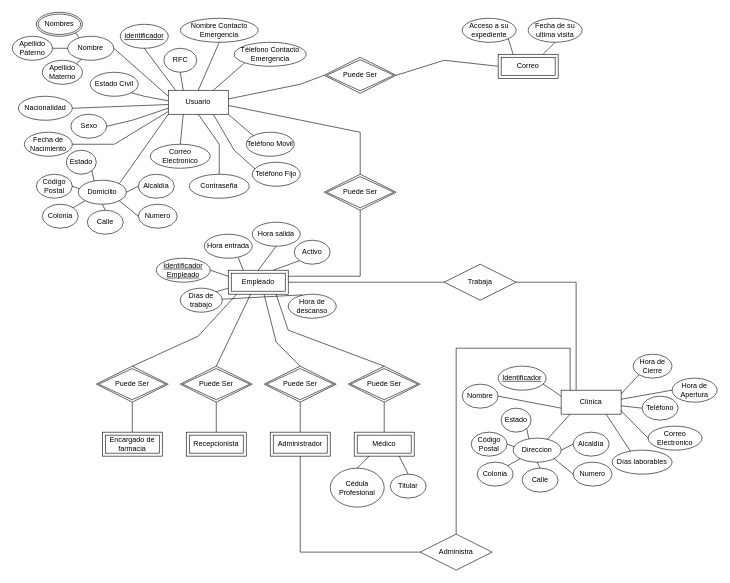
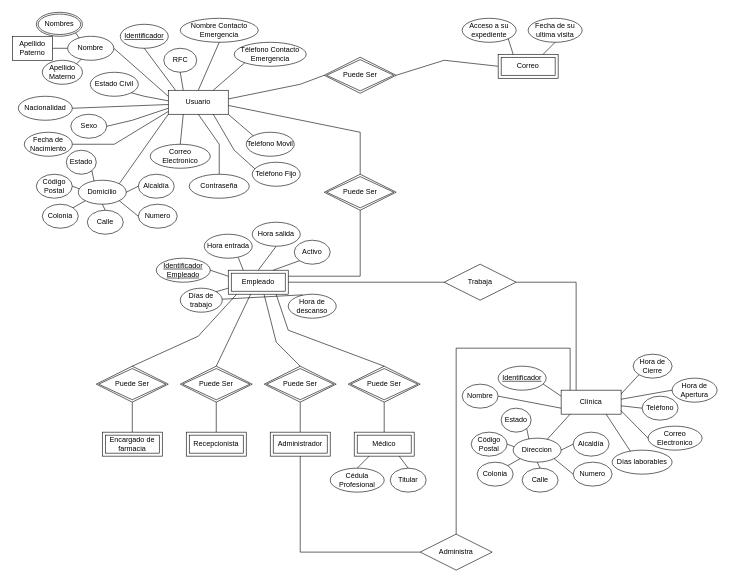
(32, 48) -> (32, 48)
(408, 486) -> (408, 480)
(357, 488) -> (357, 480)
